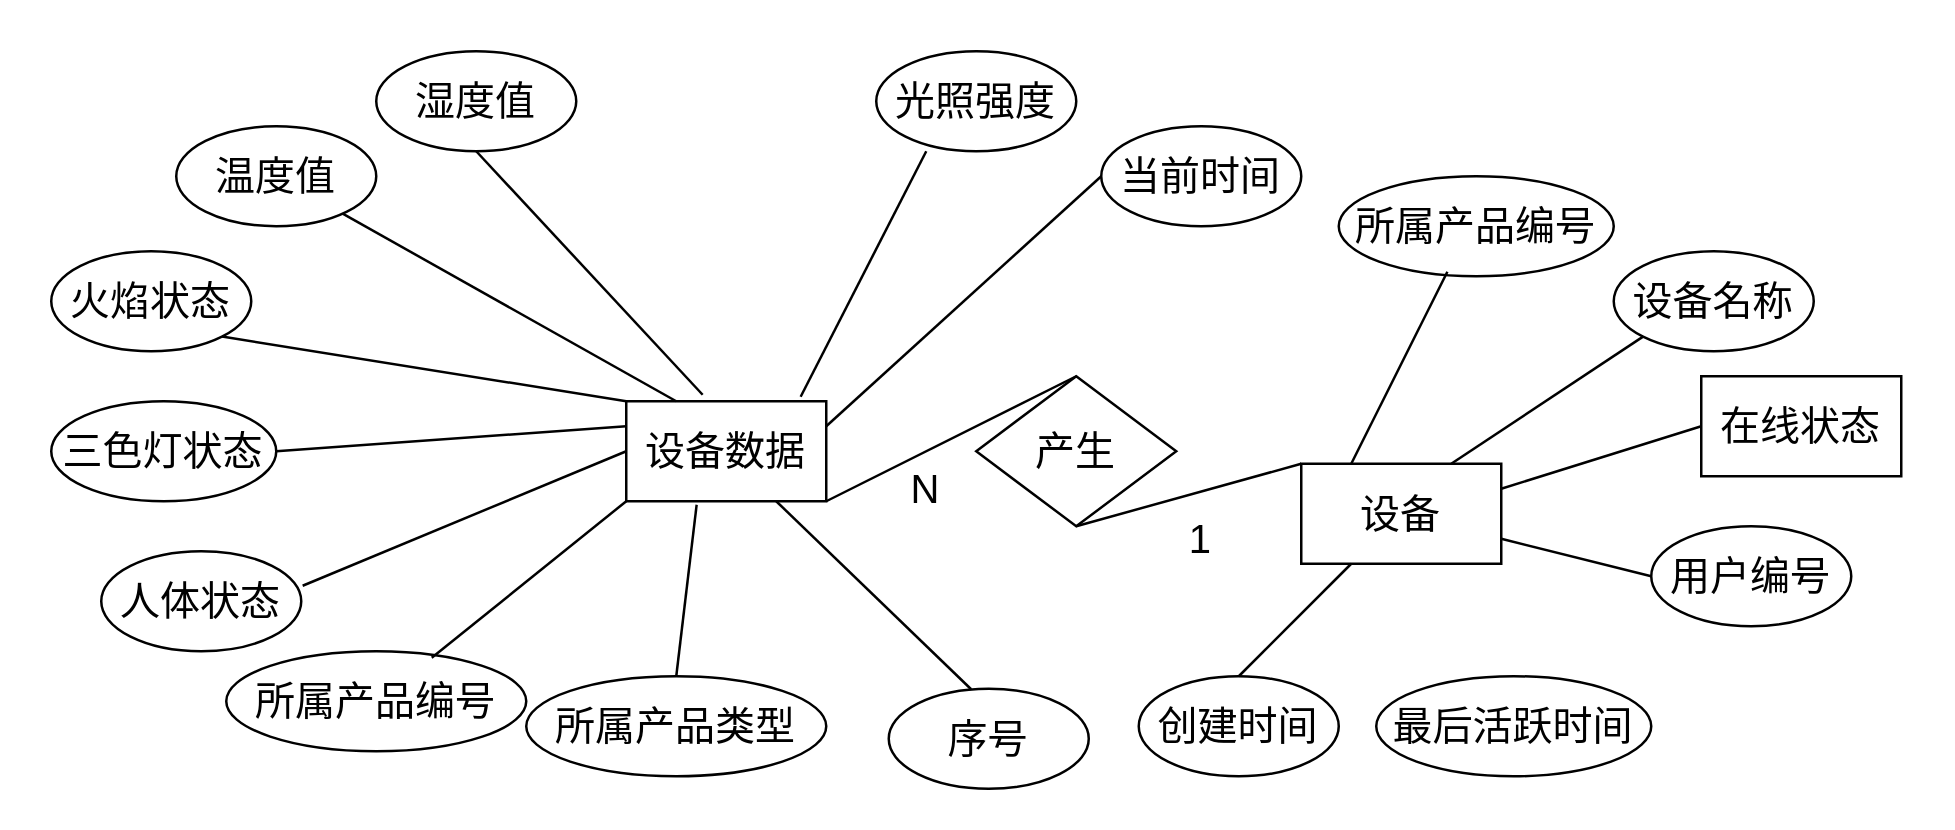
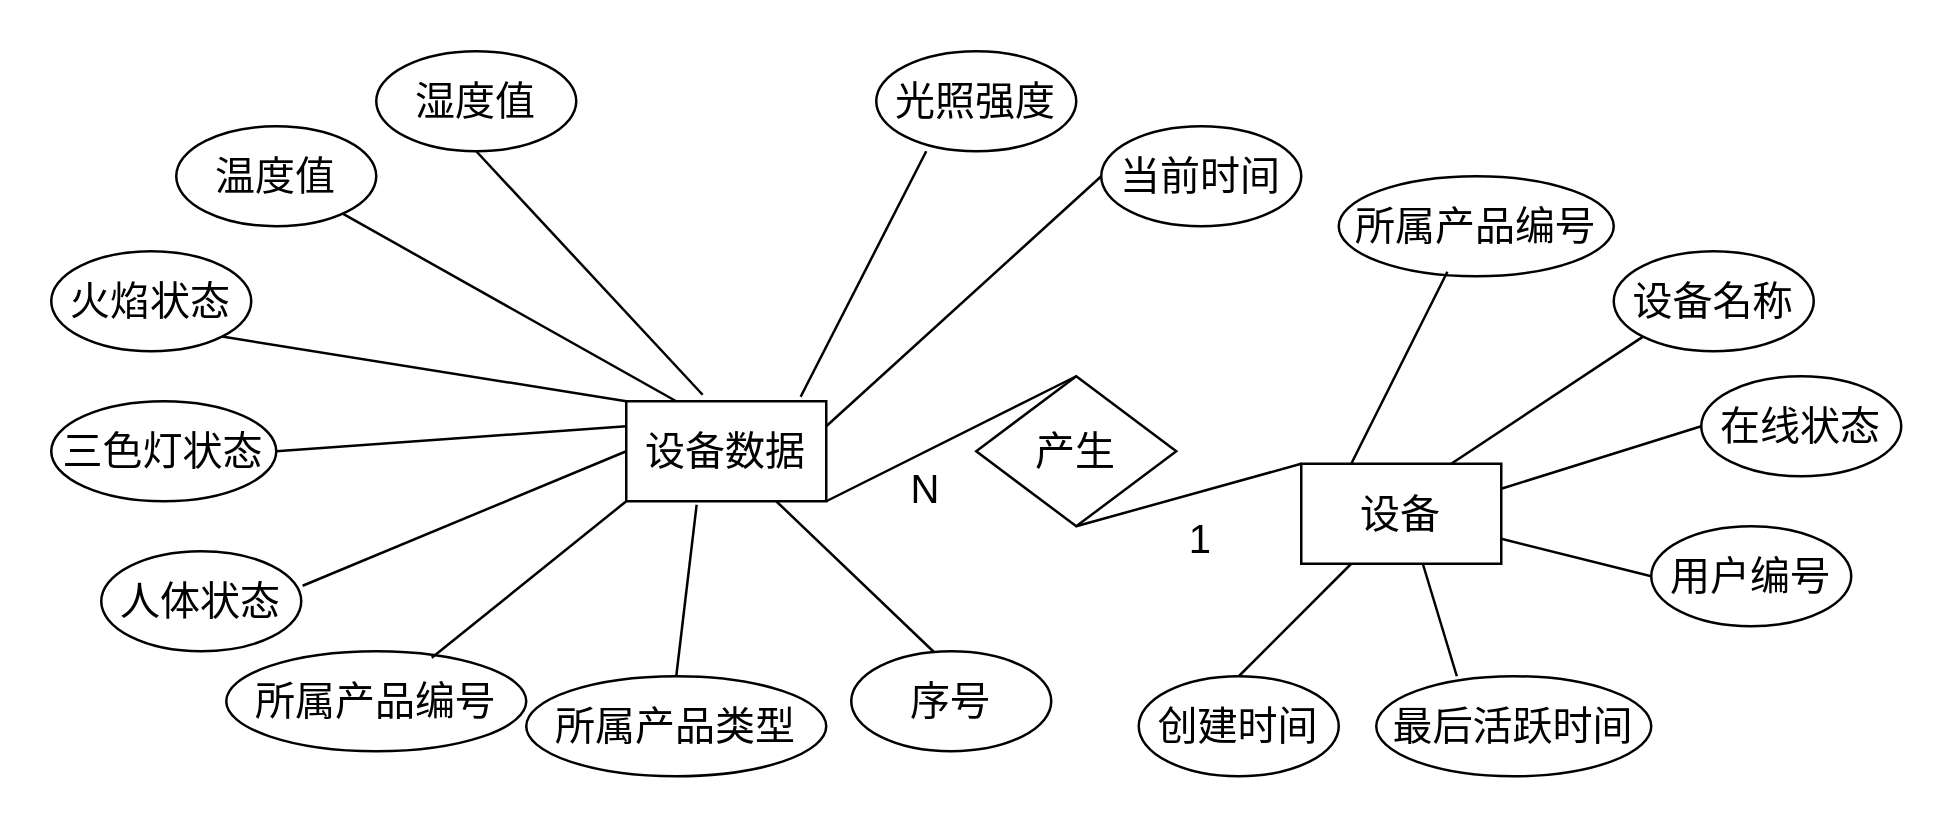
(1801, 426) -> (1801, 426)
none -> (1440, 620)
(989, 739) -> (951, 701)
